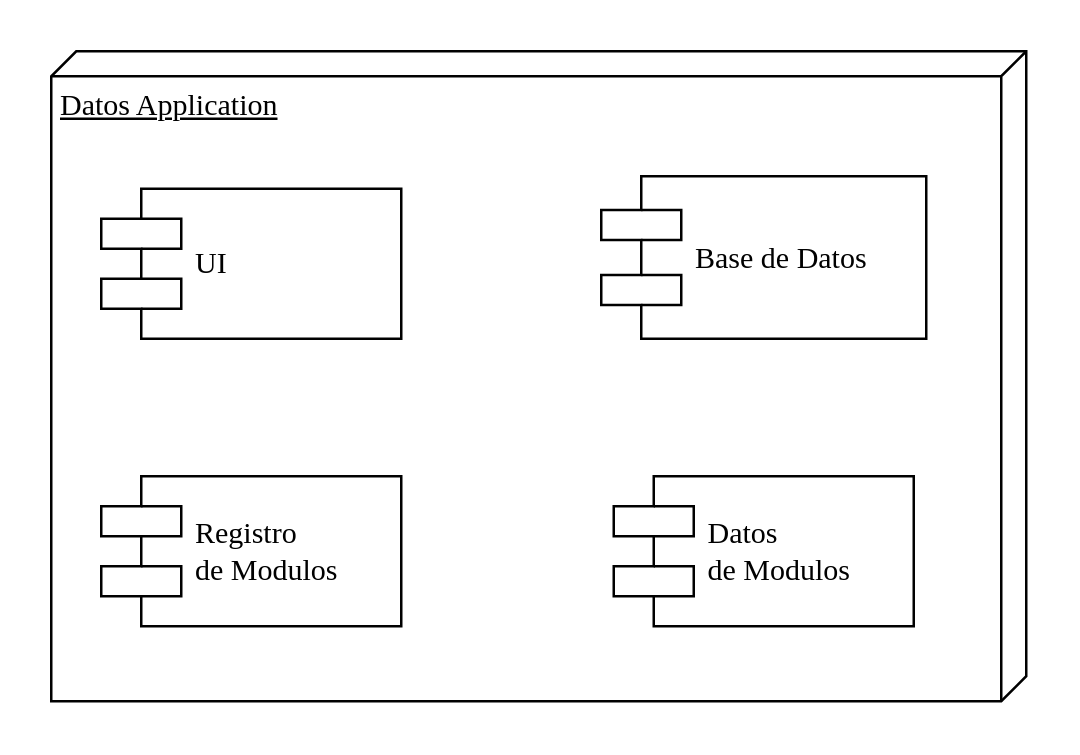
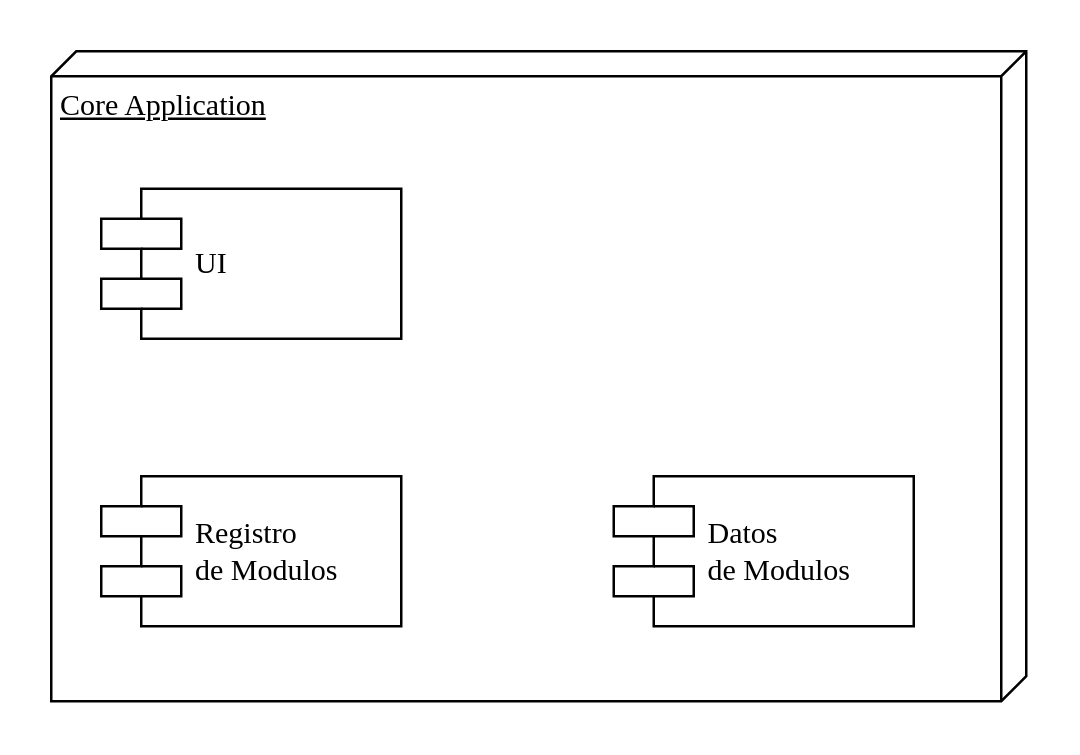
(188, 107) -> (180, 107)
(764, 258) -> none
